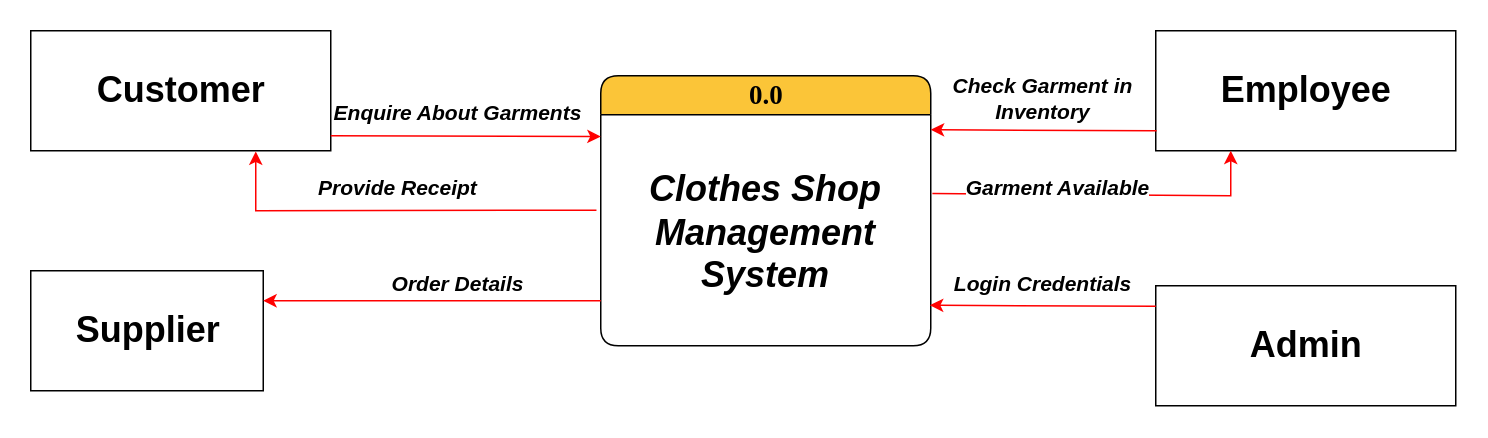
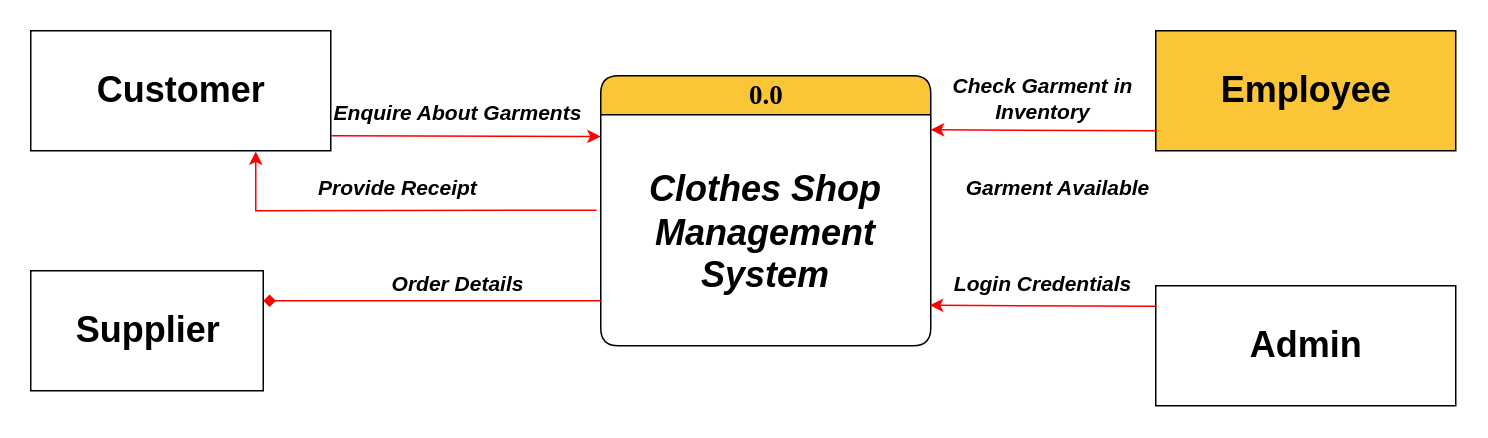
(1306, 91) -> (1306, 91)
(1206, 196) -> none
(275, 301) -> (276, 301)
